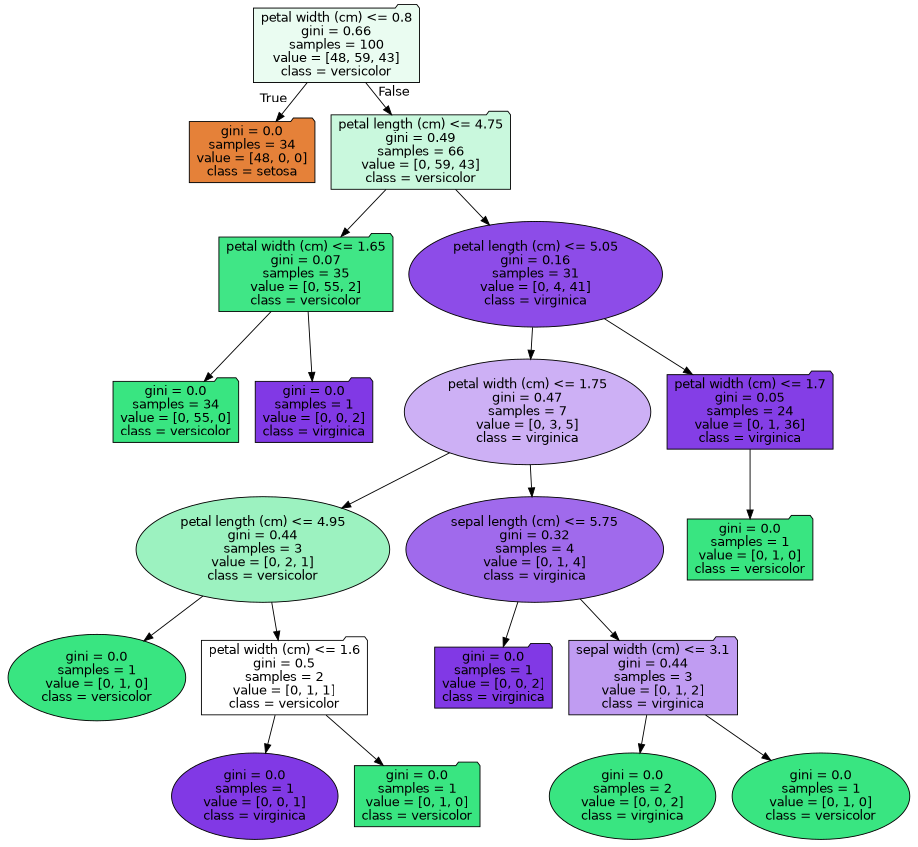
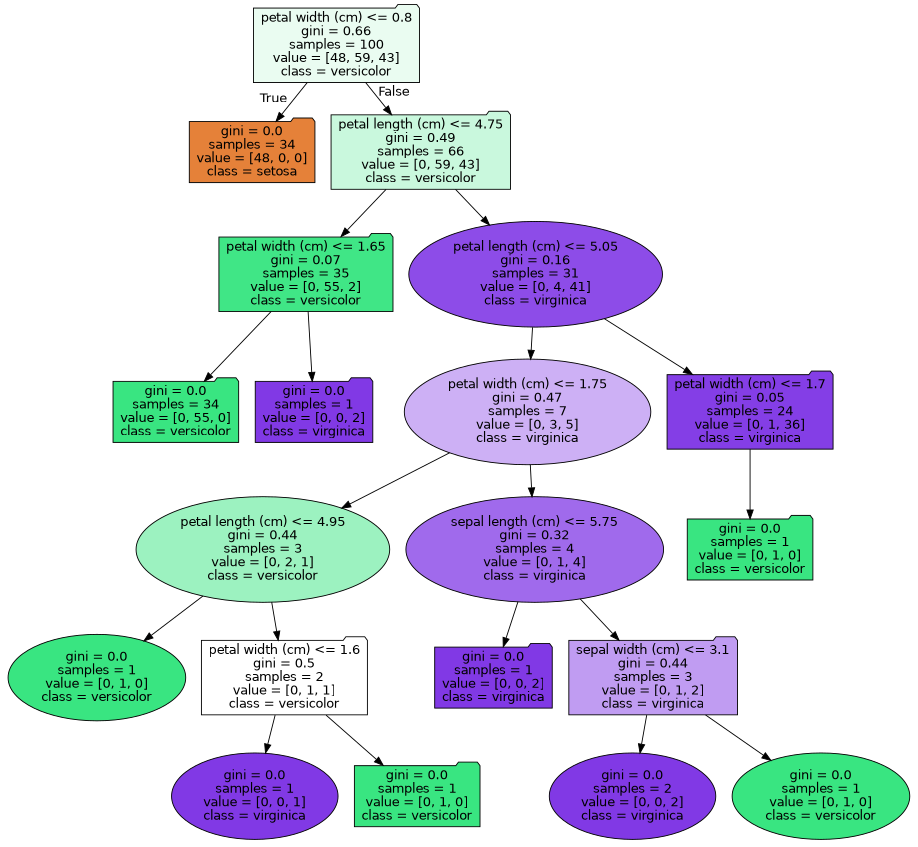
(633, 796) -> (633, 796)
